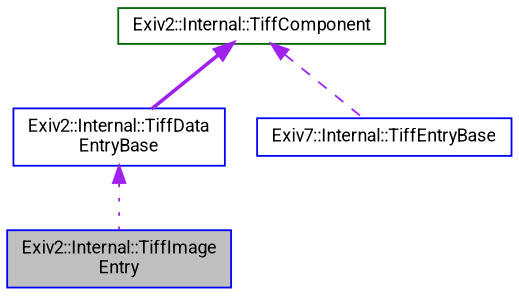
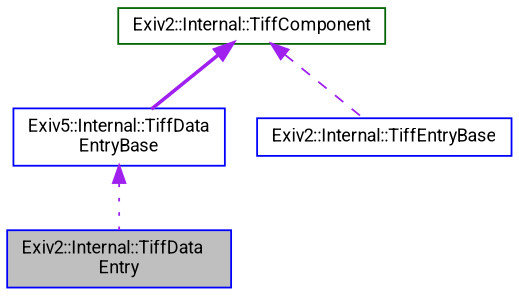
(119, 137) -> (119, 137)
(384, 137) -> (384, 137)
(119, 259) -> (119, 259)
